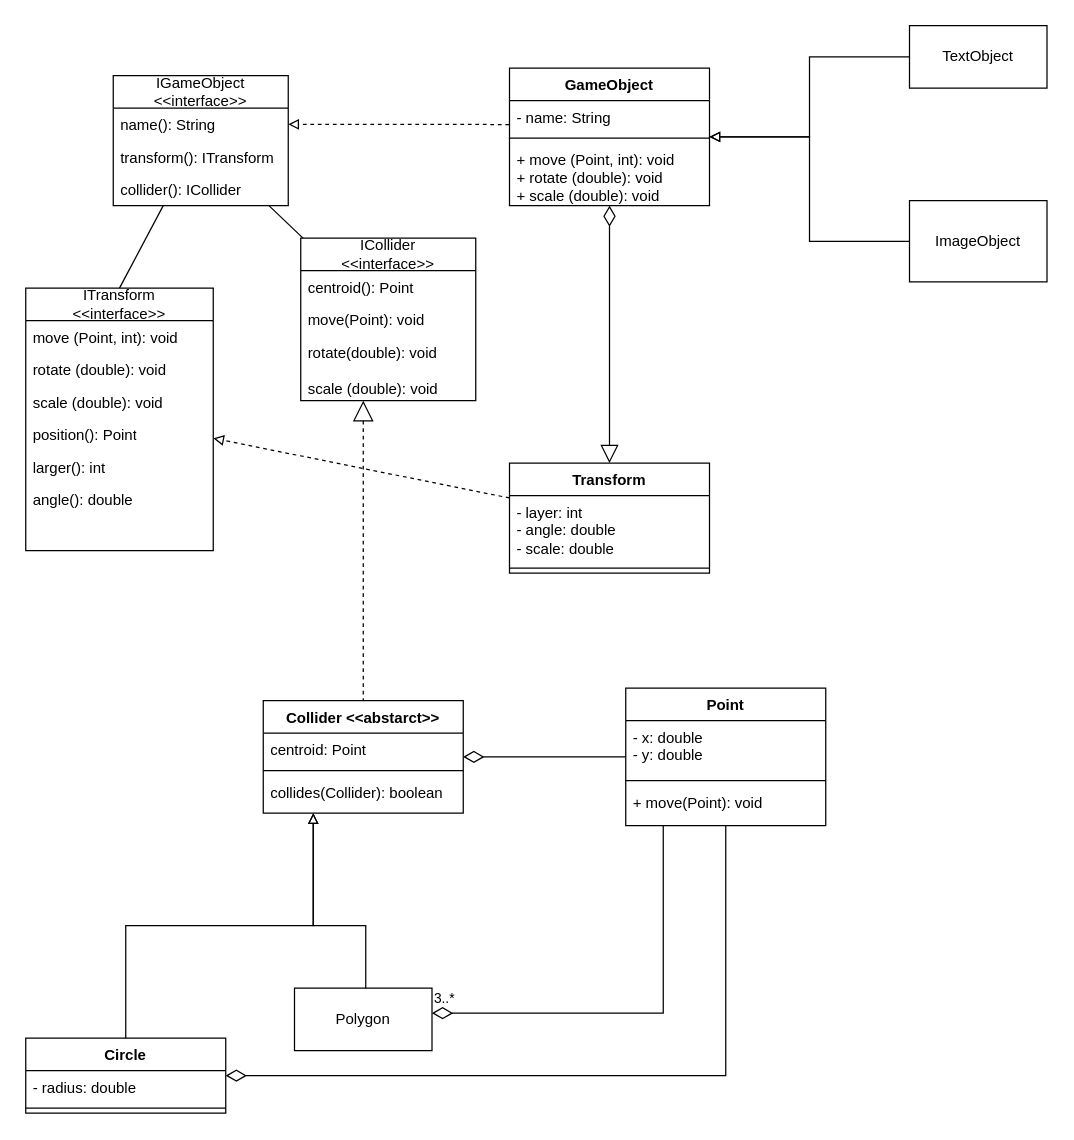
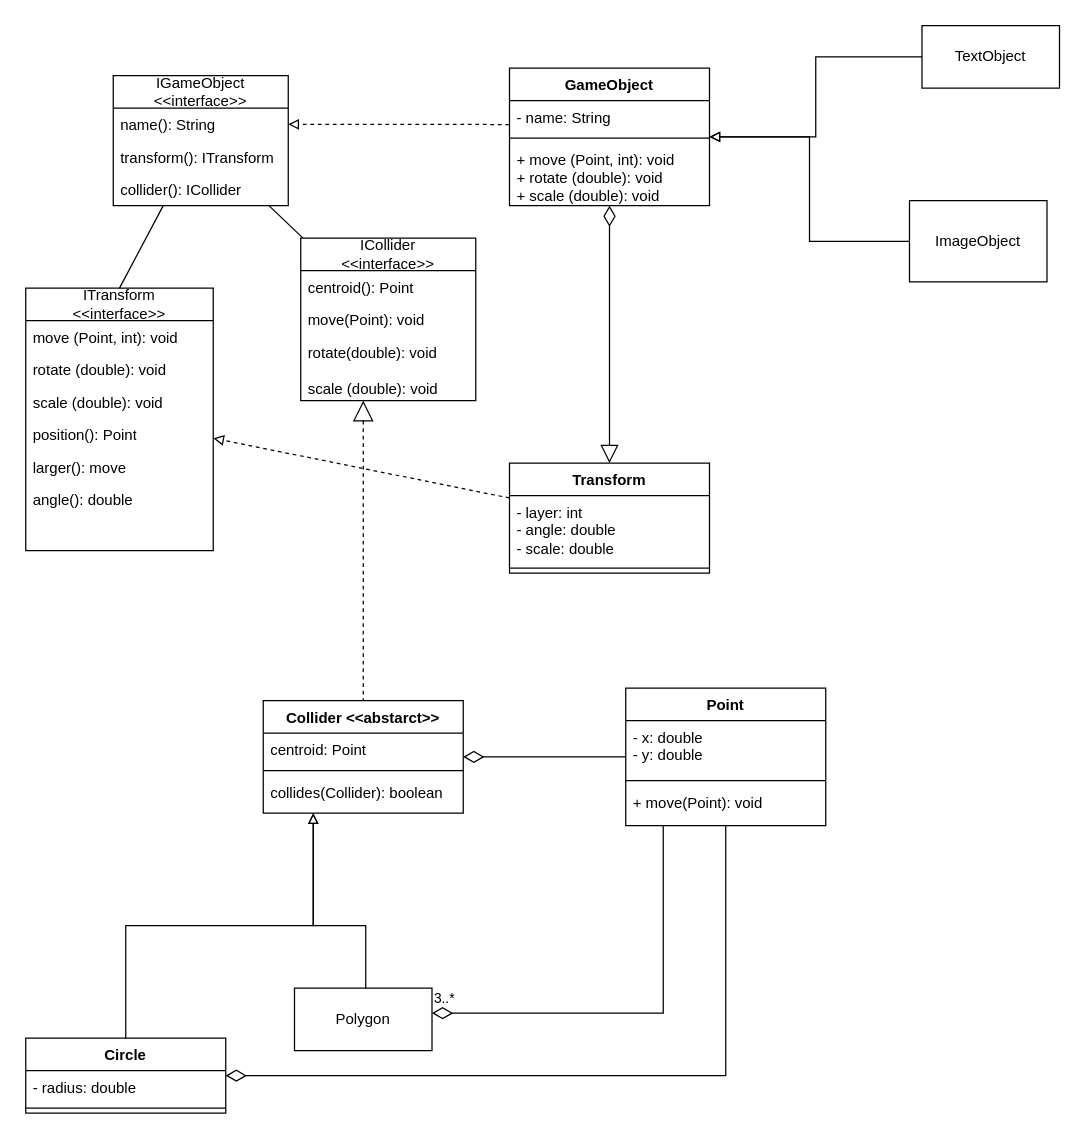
(978, 57) -> (991, 57)
(80, 468) -> (86, 468)
